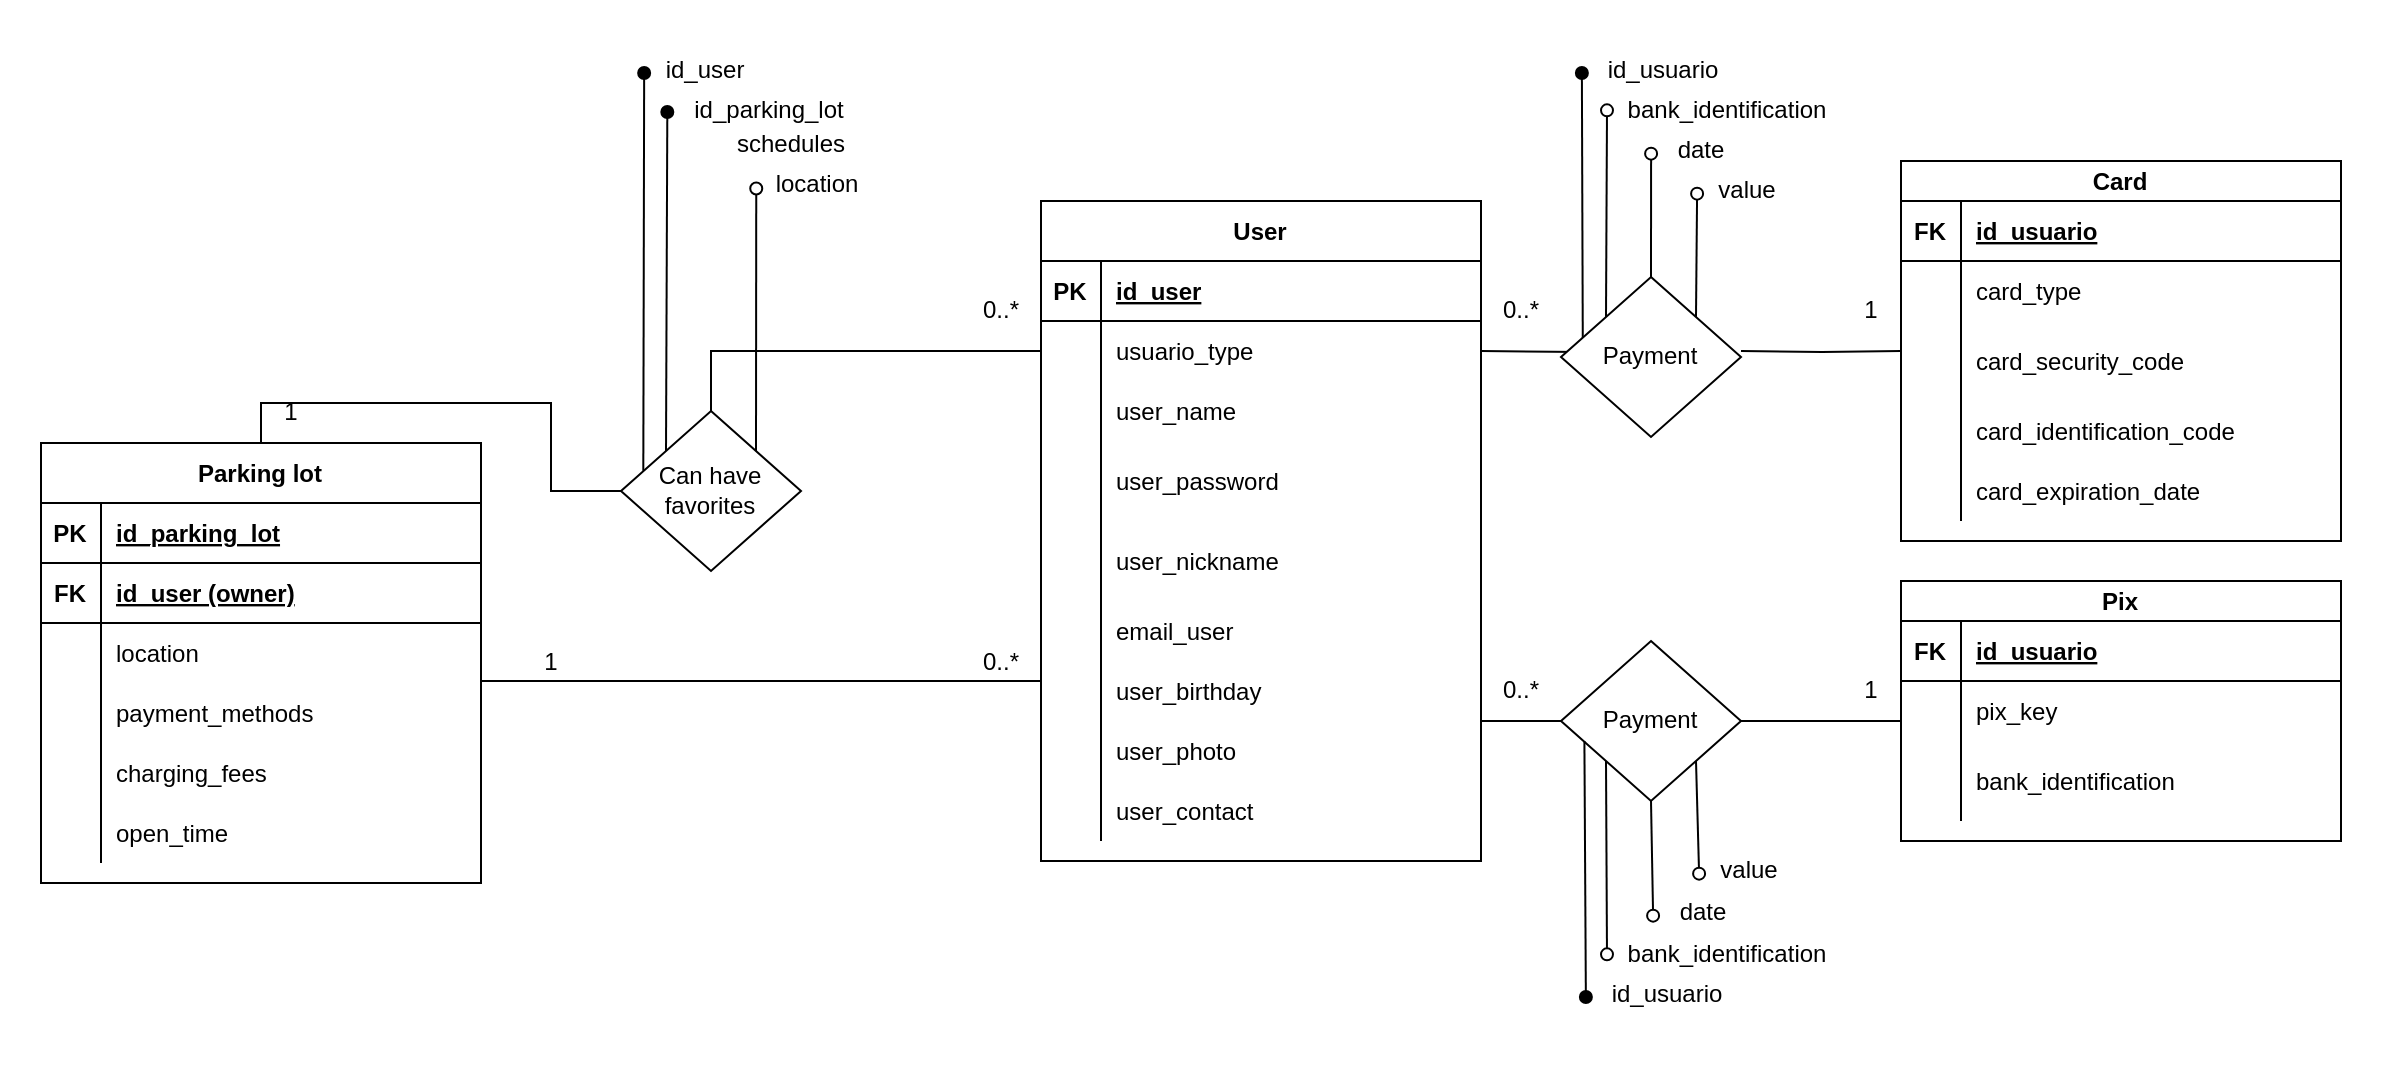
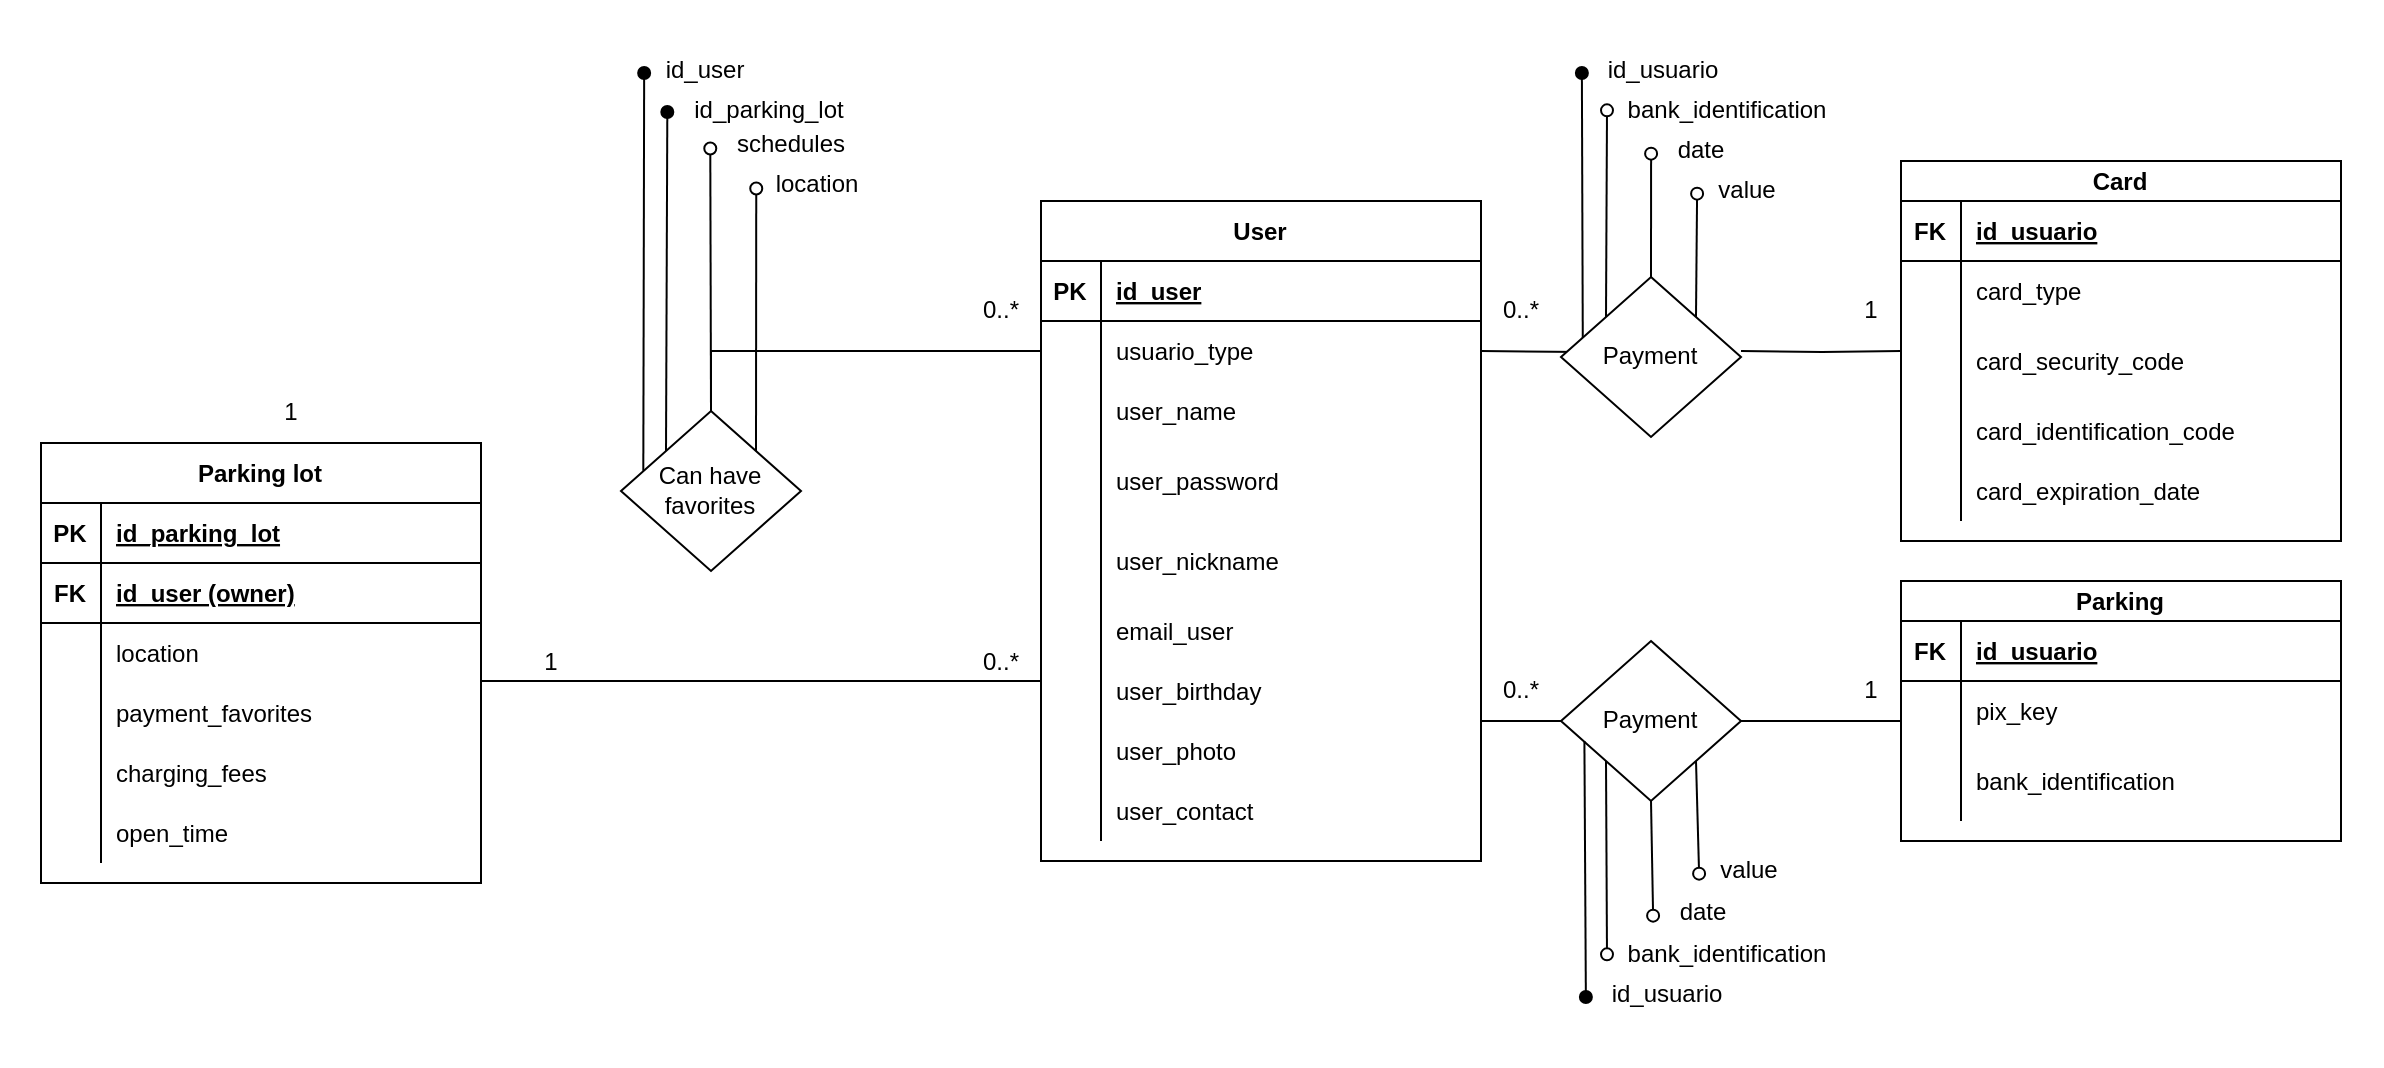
none -> (711, 252)
(465, 403) -> none
(2120, 602) -> (2120, 602)
(217, 714) -> (227, 714)
